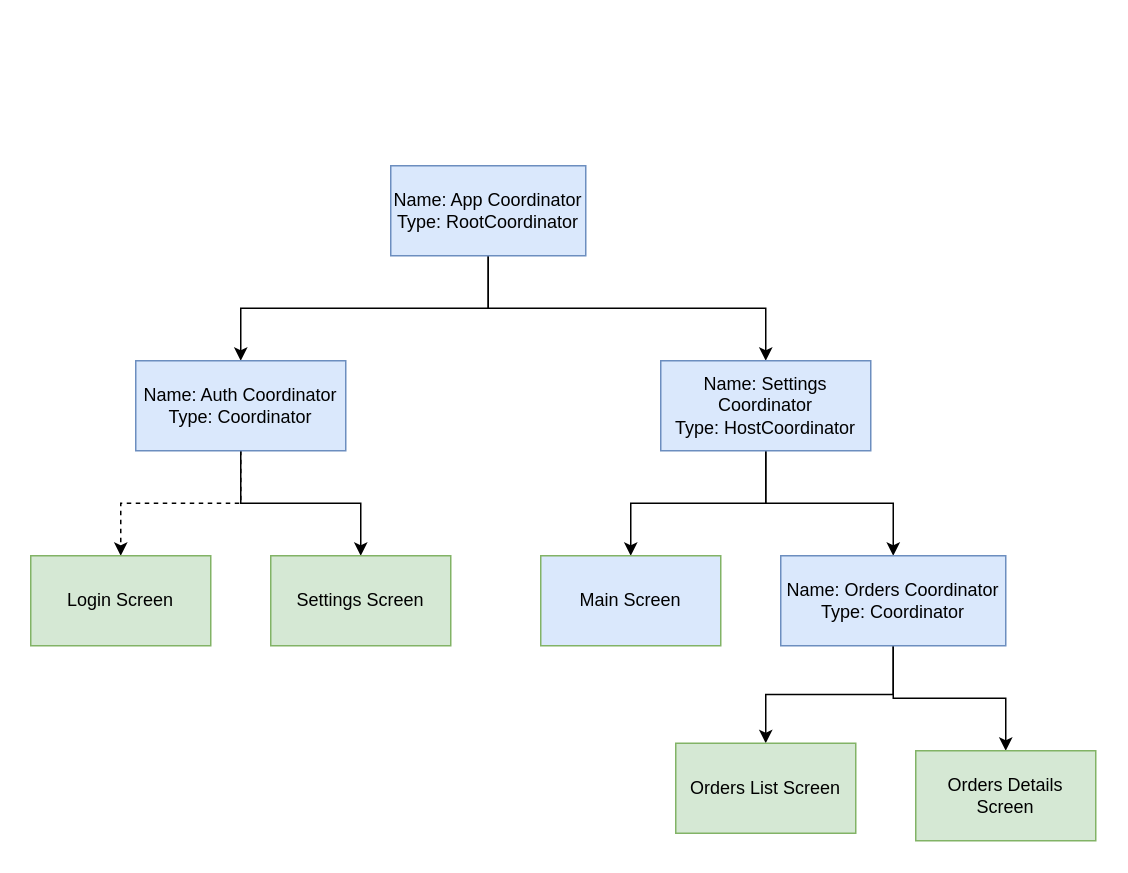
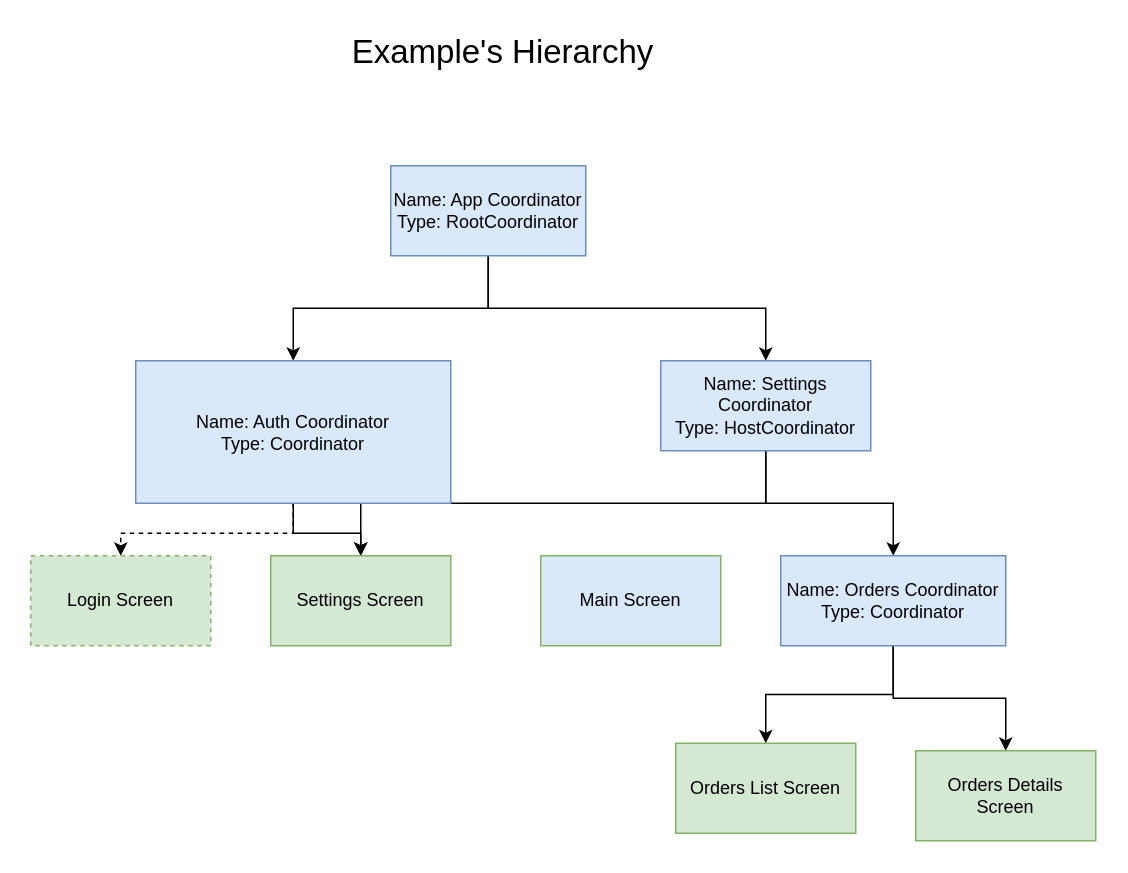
none -> (503, 53)
(241, 406) -> (293, 432)
(631, 524) -> (498, 503)
(121, 601) -> (121, 601)
